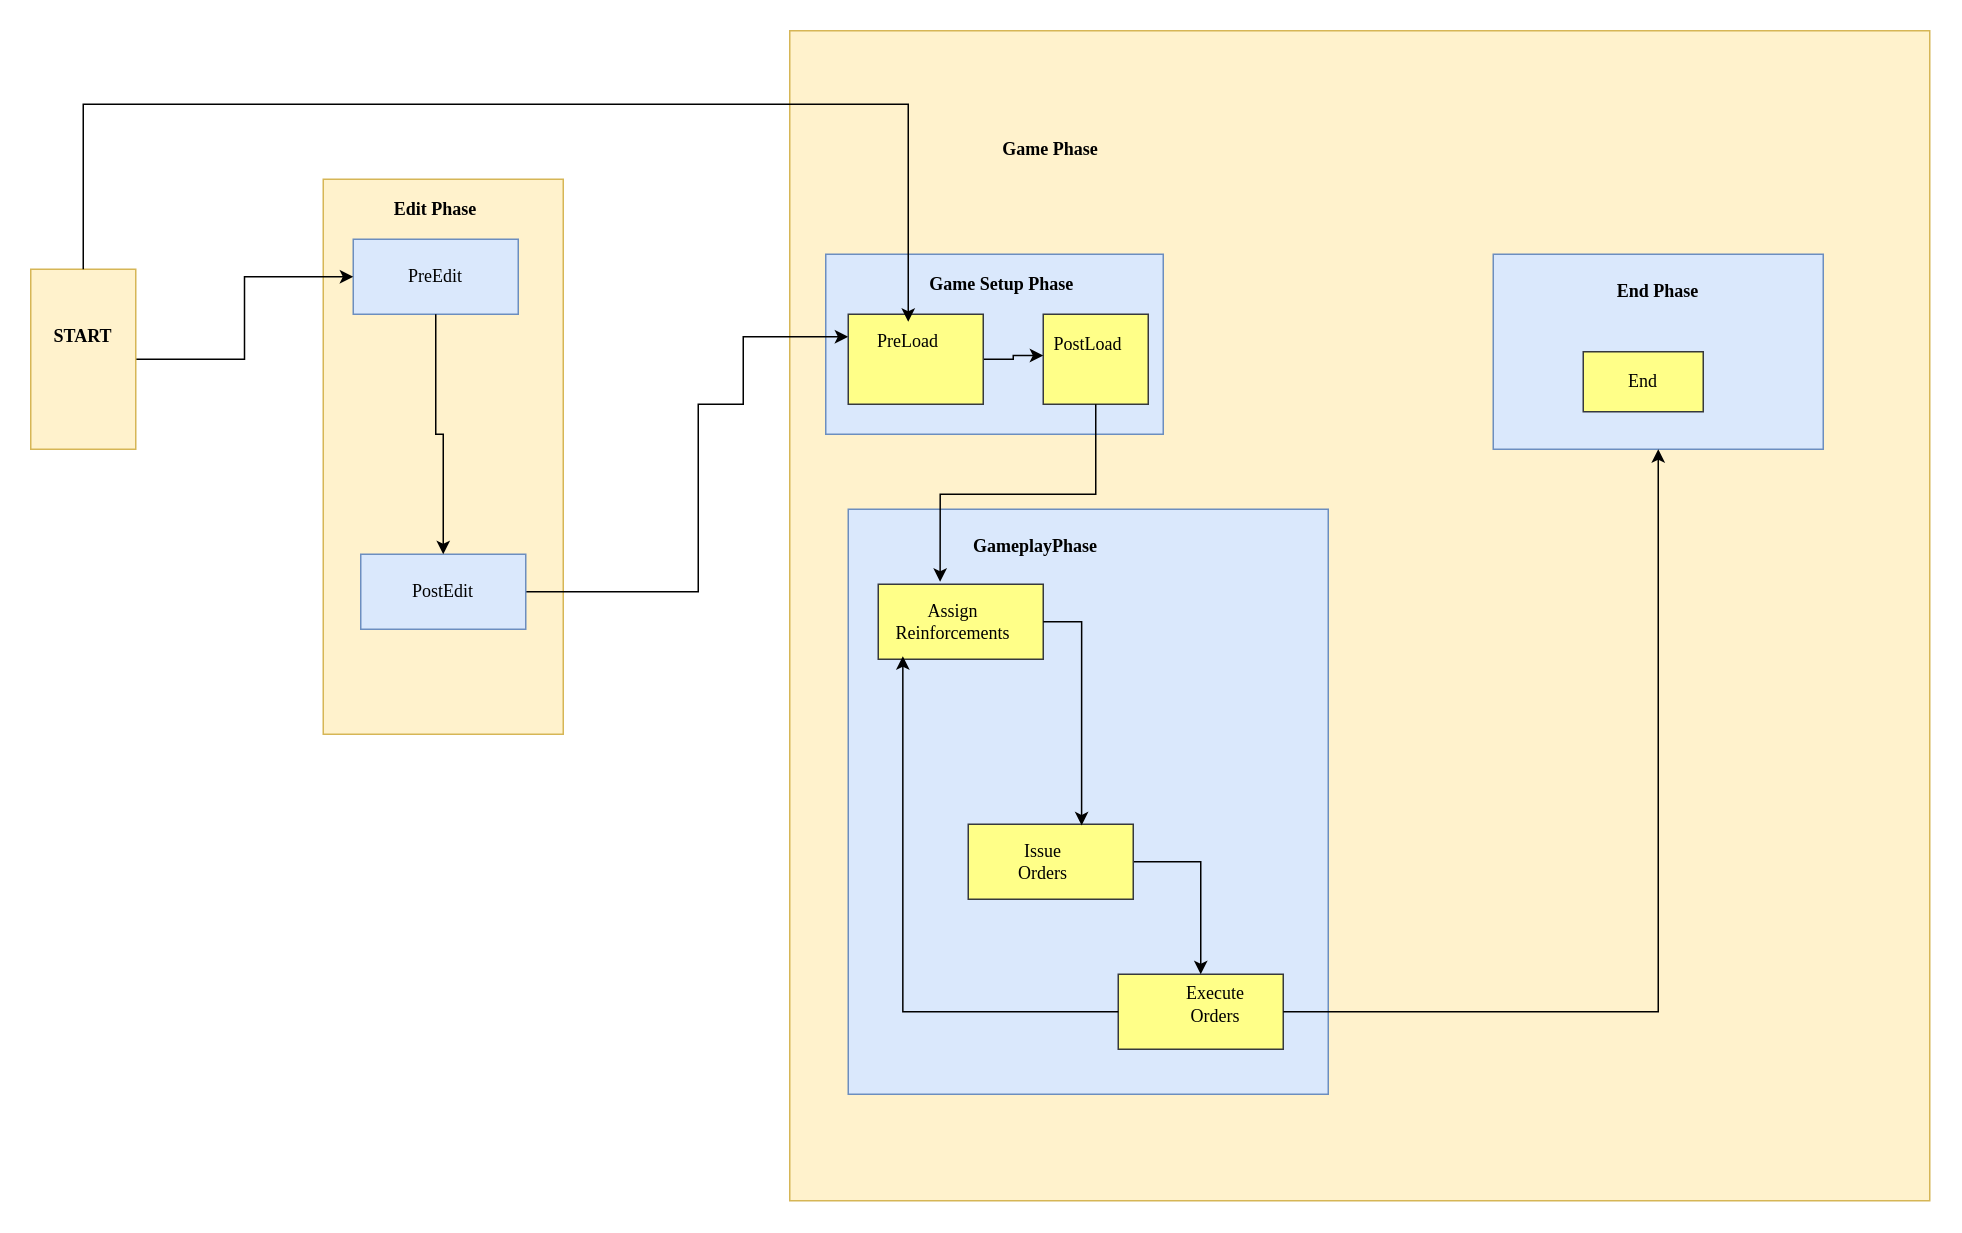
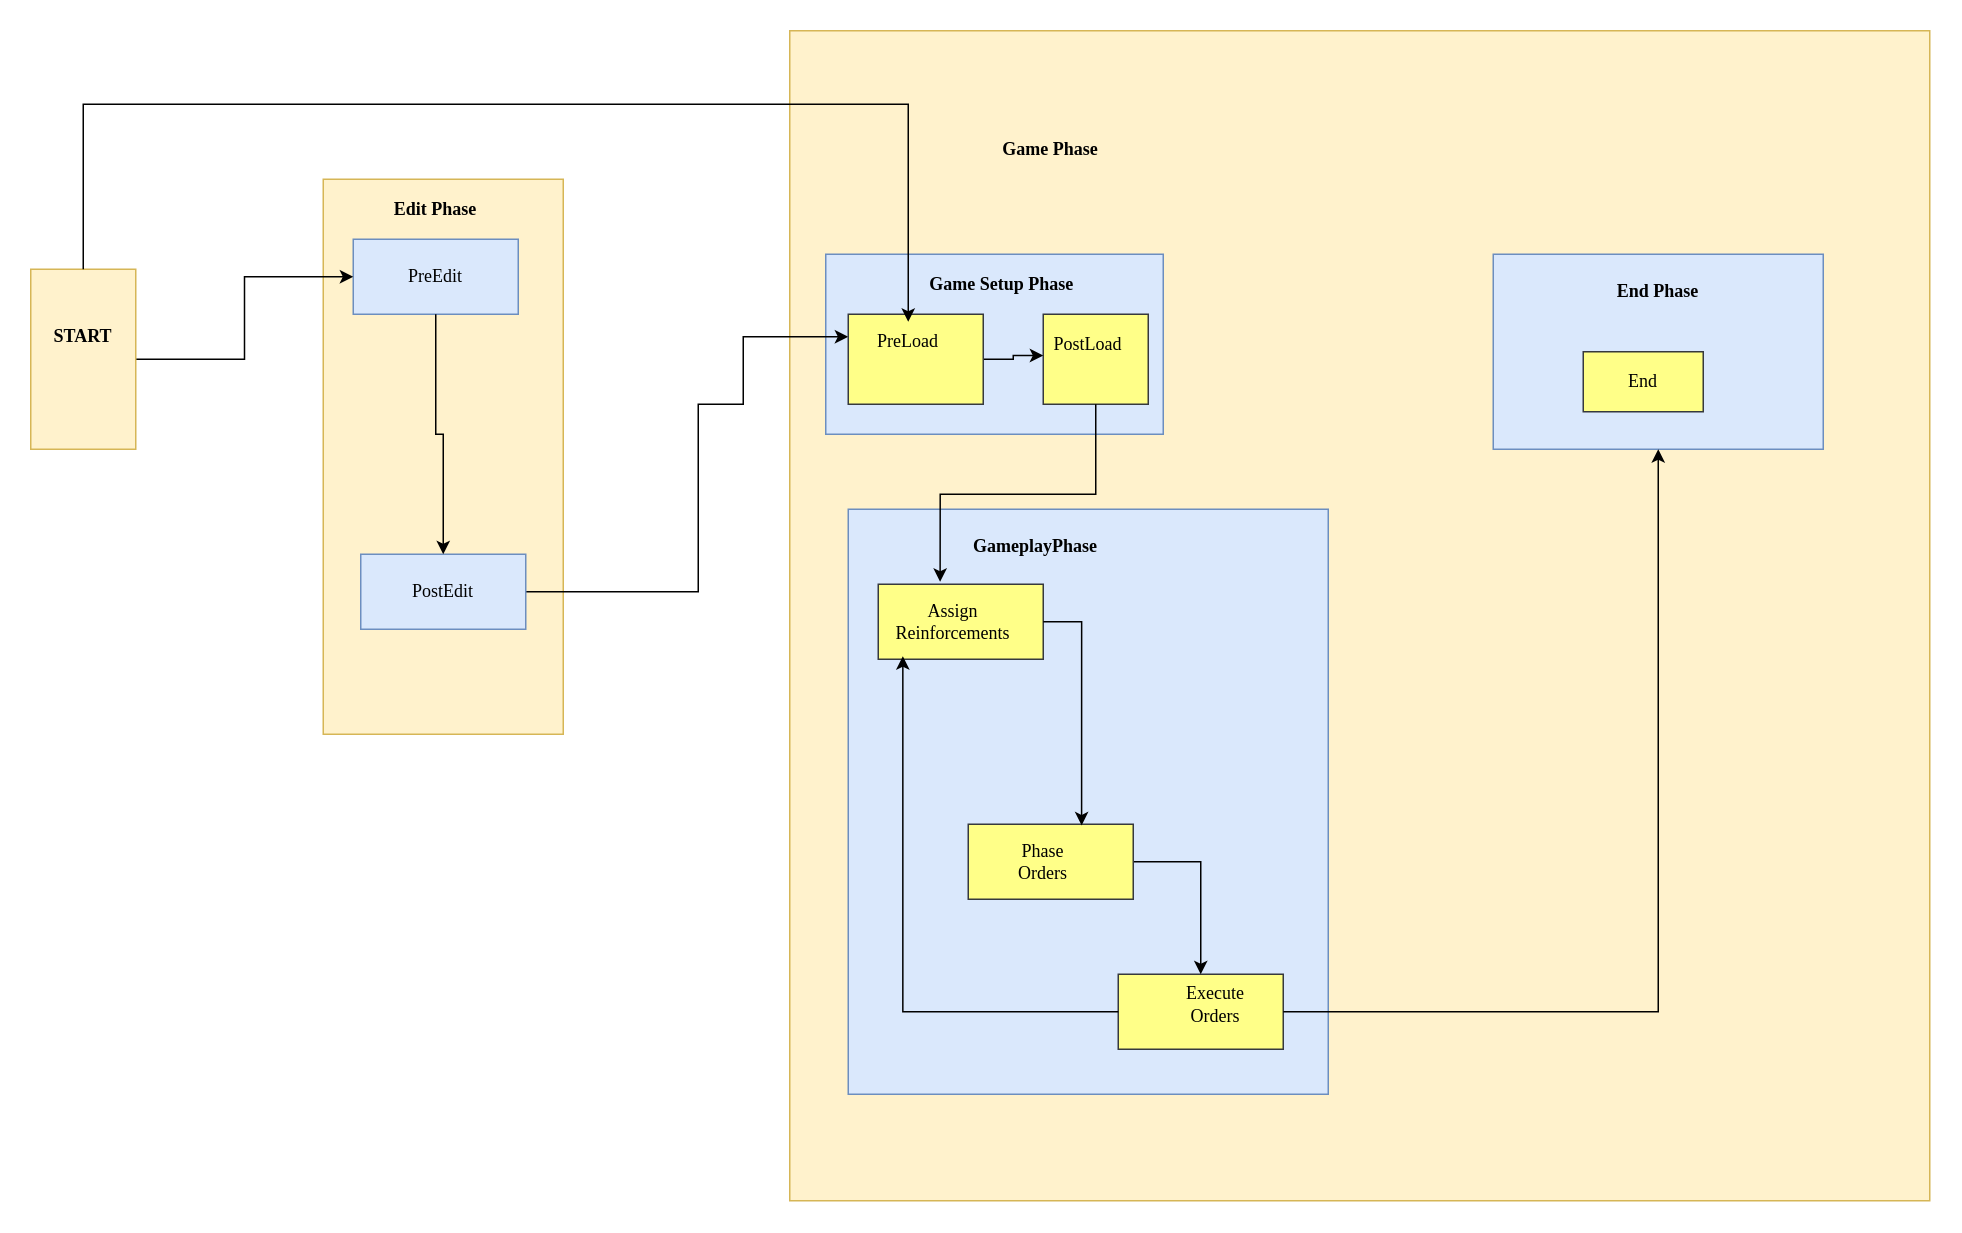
(1043, 862) -> (1043, 862)
